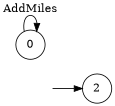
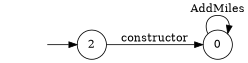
none -> (151, 45)
